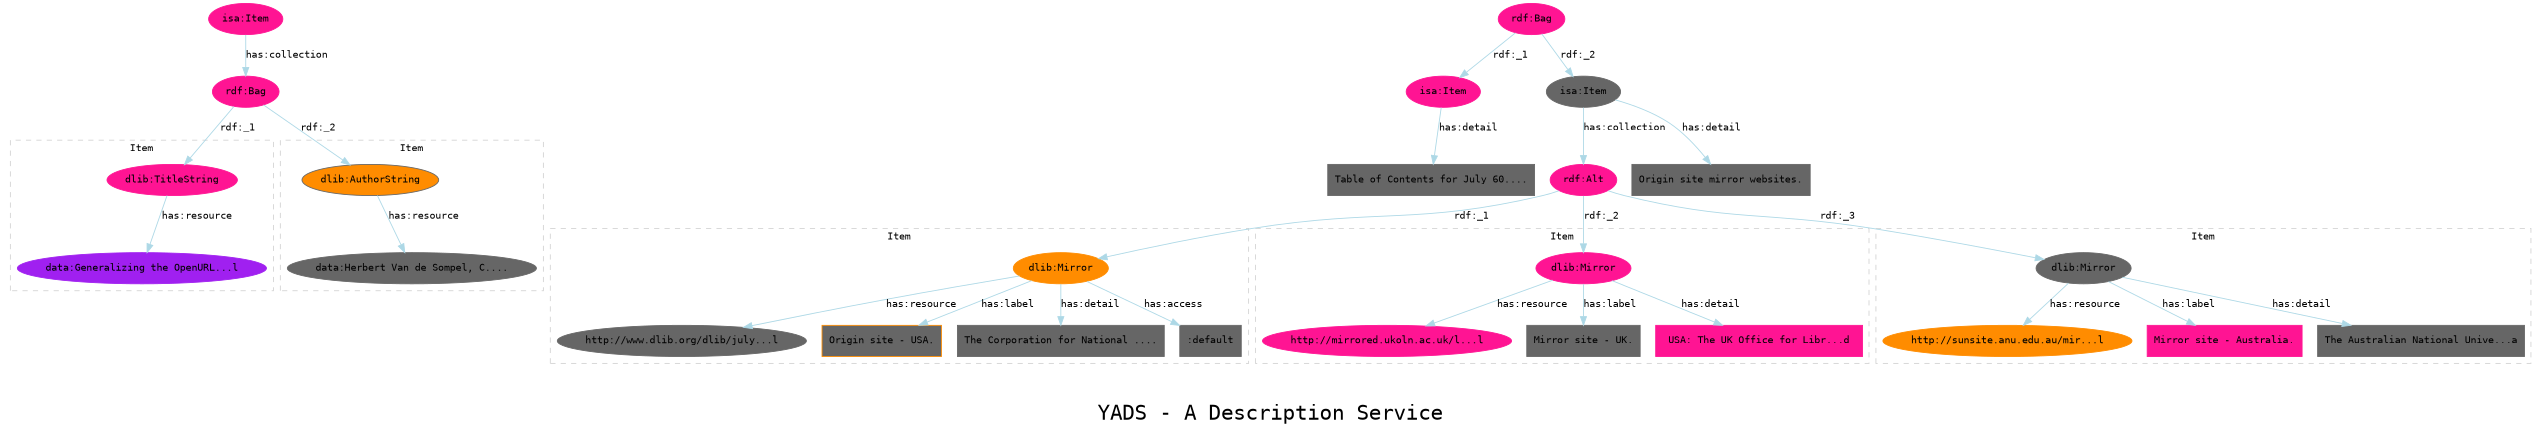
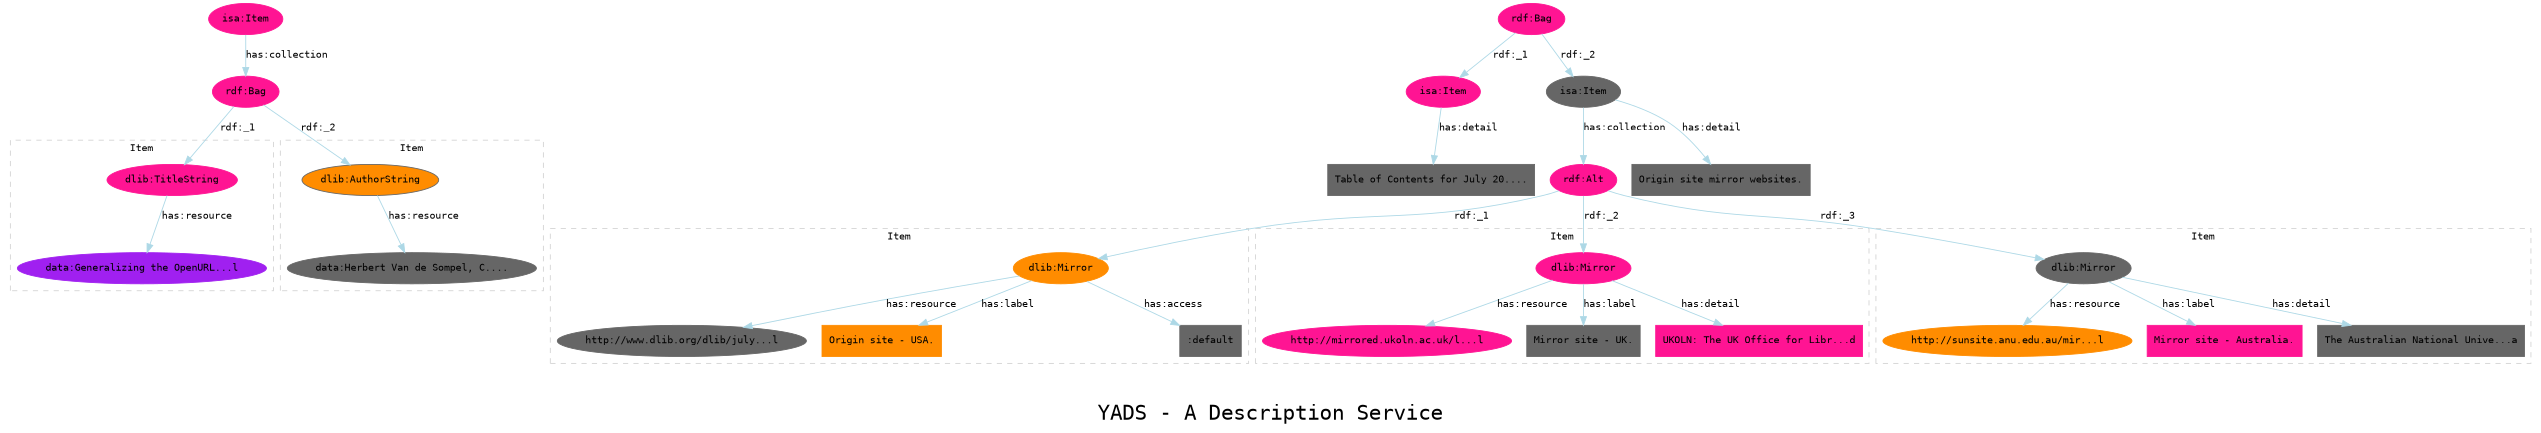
(1431, 180) -> (1431, 180)
(882, 341) -> (882, 341)
(1061, 341) -> none
(1759, 341) -> (1759, 341)
